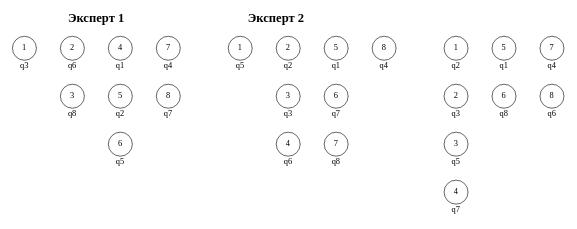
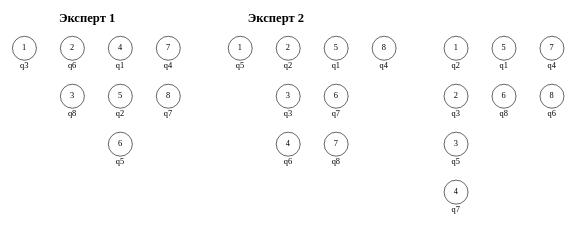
(96, 18) -> (87, 18)
